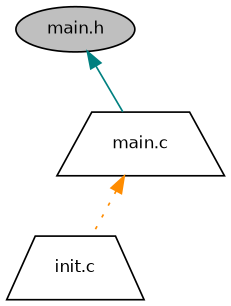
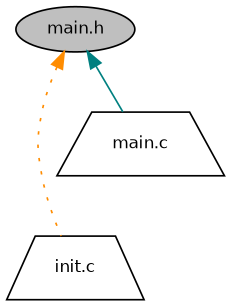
(104, 213) -> (38, 152)
